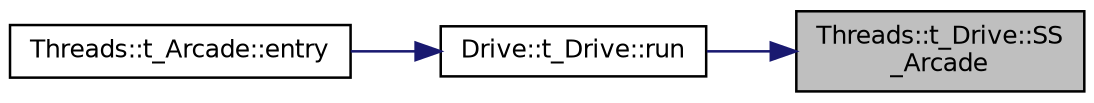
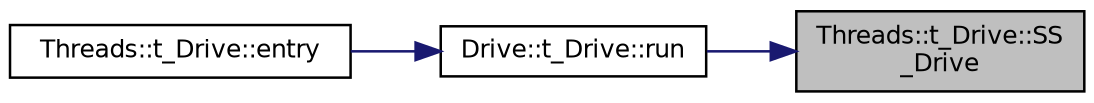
(180, 51) -> (180, 51)
(940, 51) -> (940, 51)
